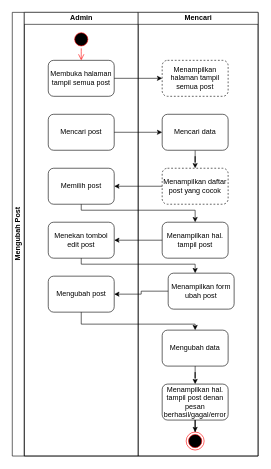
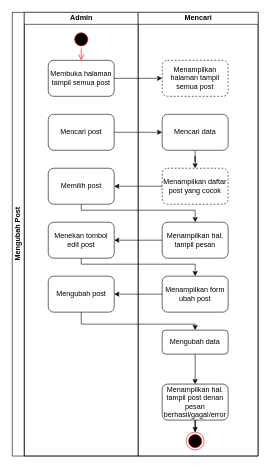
(195, 240) -> (195, 240)
(201, 291) -> (195, 294)
(195, 348) -> (195, 342)
